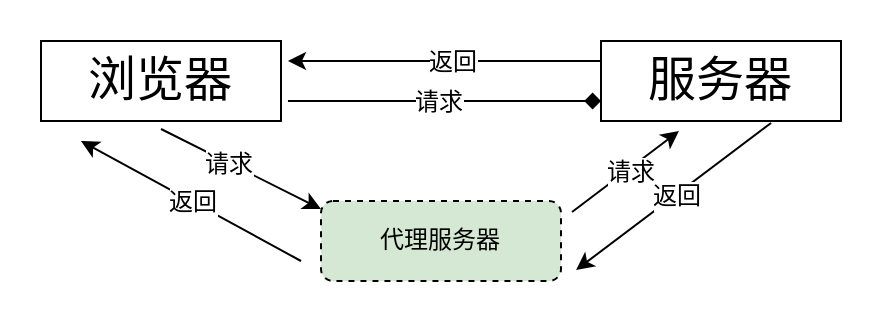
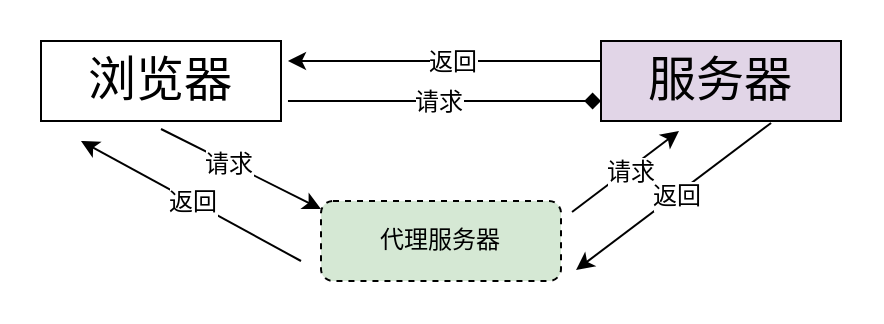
(721, 81) -> (721, 81)
